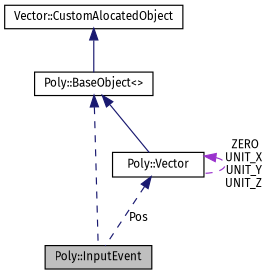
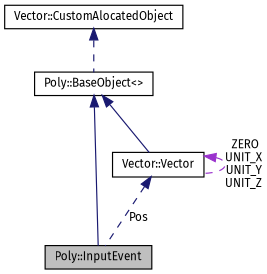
(94, 56) -> (94, 56)
(158, 165) -> (158, 165)
(96, 176) -> (96, 176)
